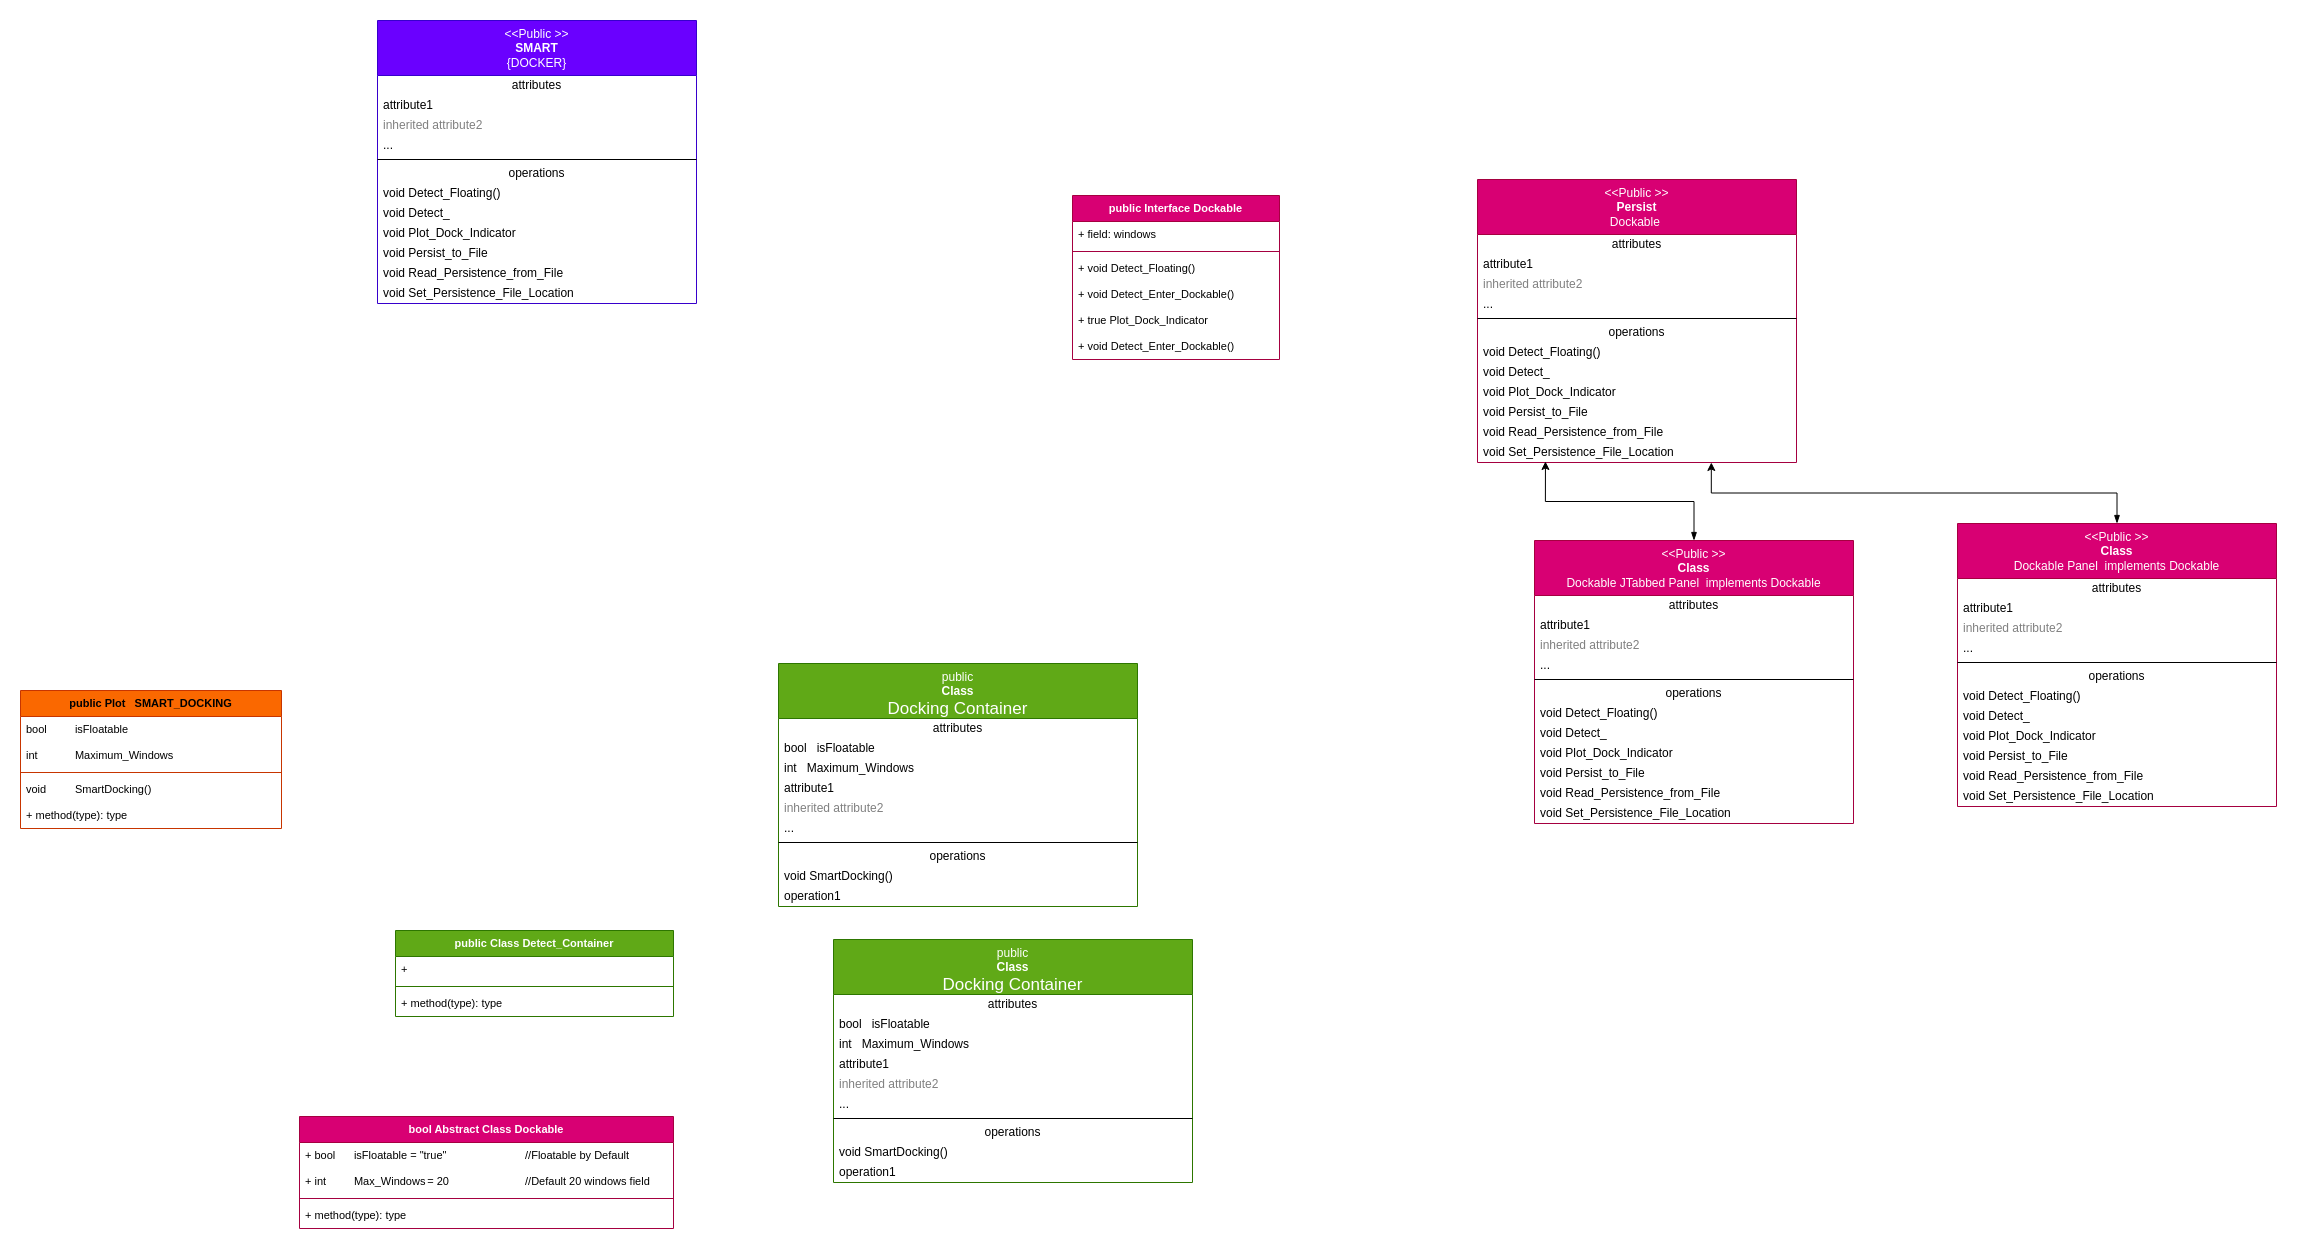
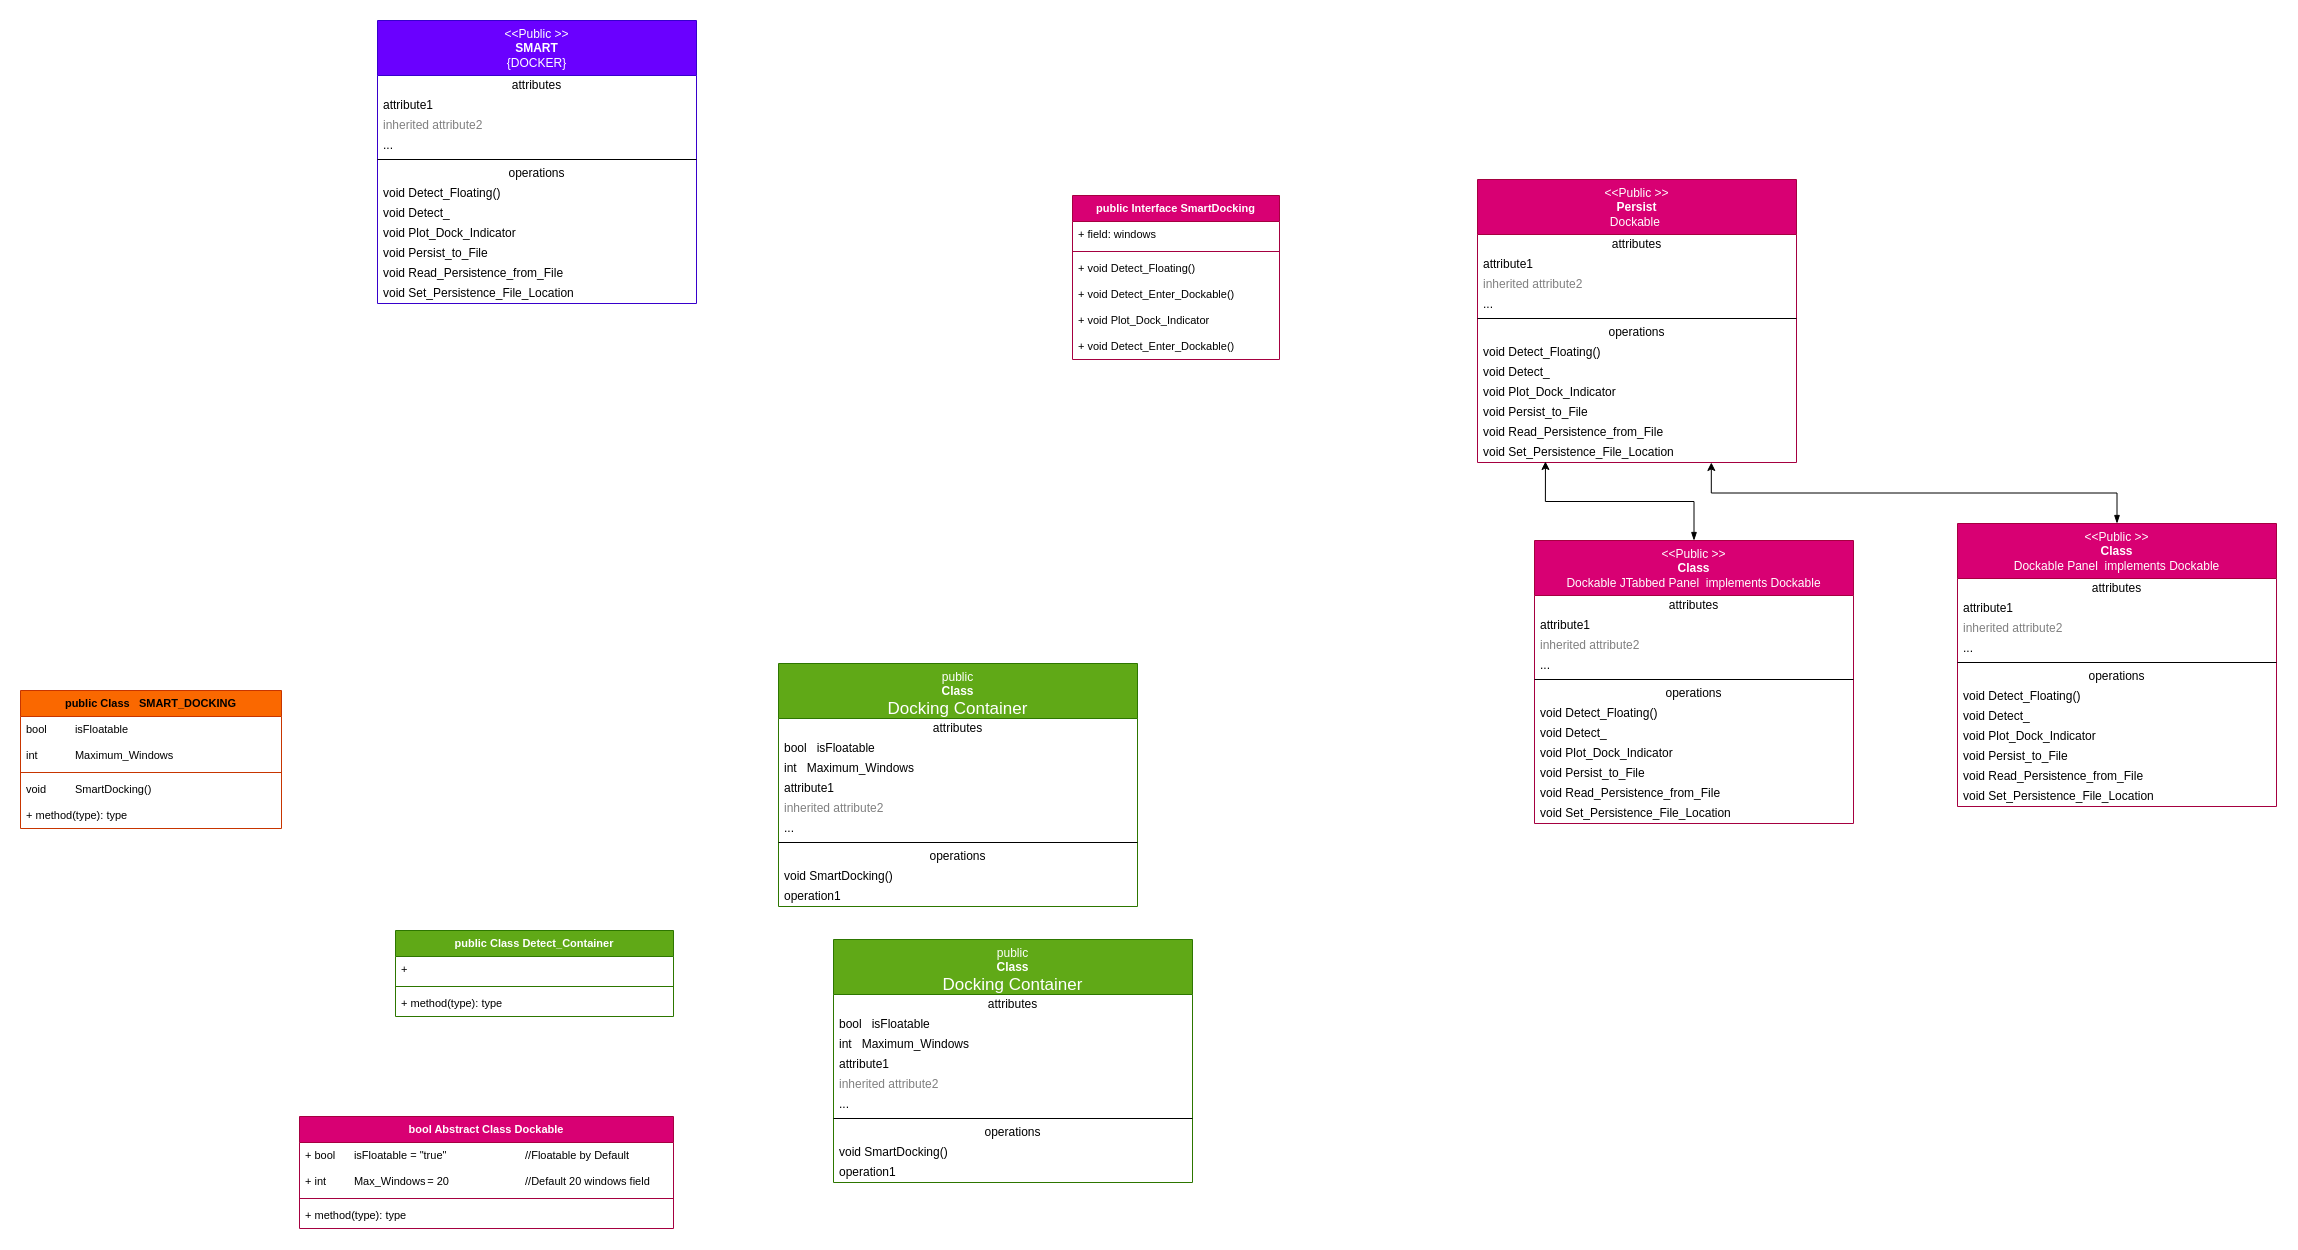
(1176, 209) -> (1176, 209)
(1153, 321) -> (1151, 321)
(151, 704) -> (151, 704)
